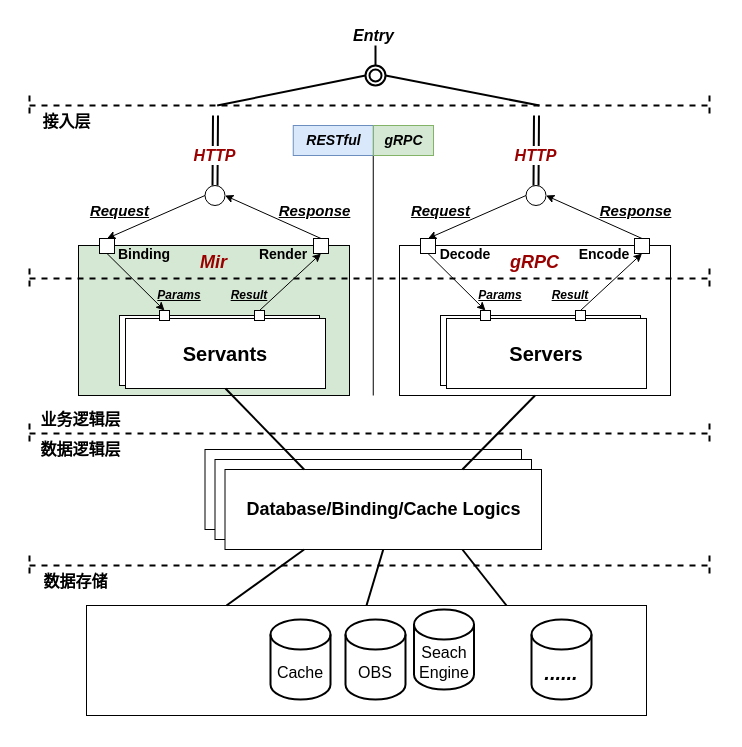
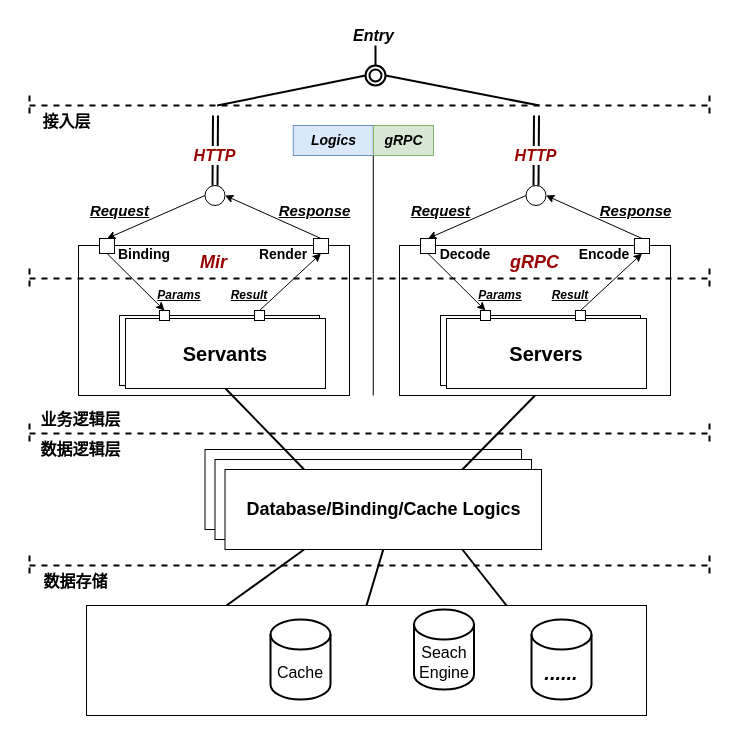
(334, 141) -> (334, 141)
(214, 263) -> (214, 263)
(376, 660) -> none
